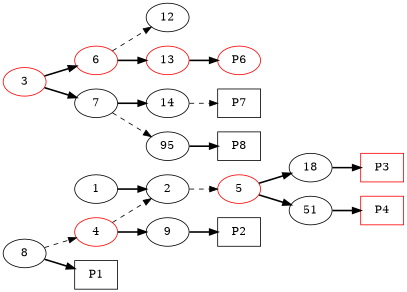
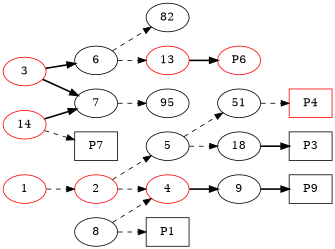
(168, 17) -> (168, 17)
(96, 60) -> (96, 60)
(128, 60) -> (128, 60)
(128, 103) -> (57, 115)
(168, 103) -> (25, 125)
(239, 146) -> none
(382, 168) -> (311, 146)
(271, 180) -> (199, 146)
(96, 189) -> (25, 189)
(128, 189) -> (56, 189)
(168, 189) -> (96, 189)
(239, 189) -> (168, 146)
(271, 199) -> (200, 127)
(342, 211) -> (271, 103)
(128, 213) -> (128, 189)
(239, 232) -> (311, 189)
(56, 263) -> (128, 232)
